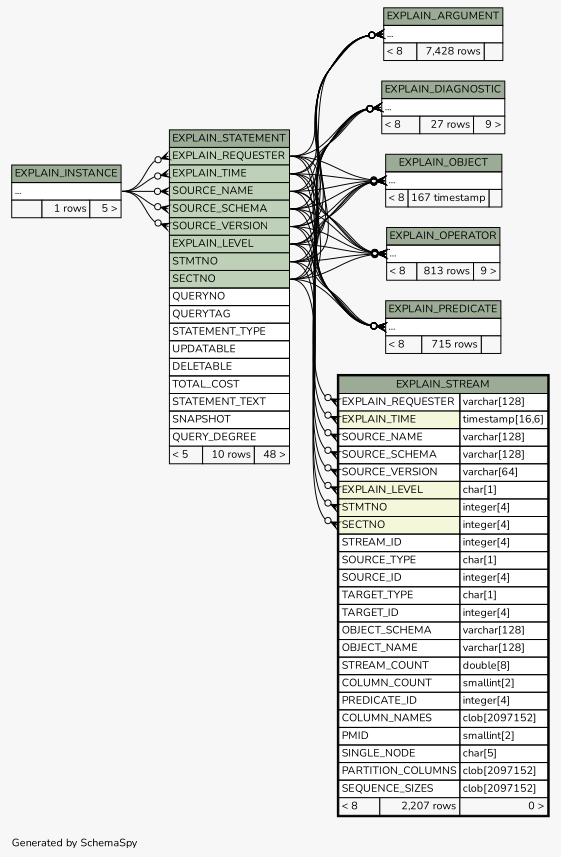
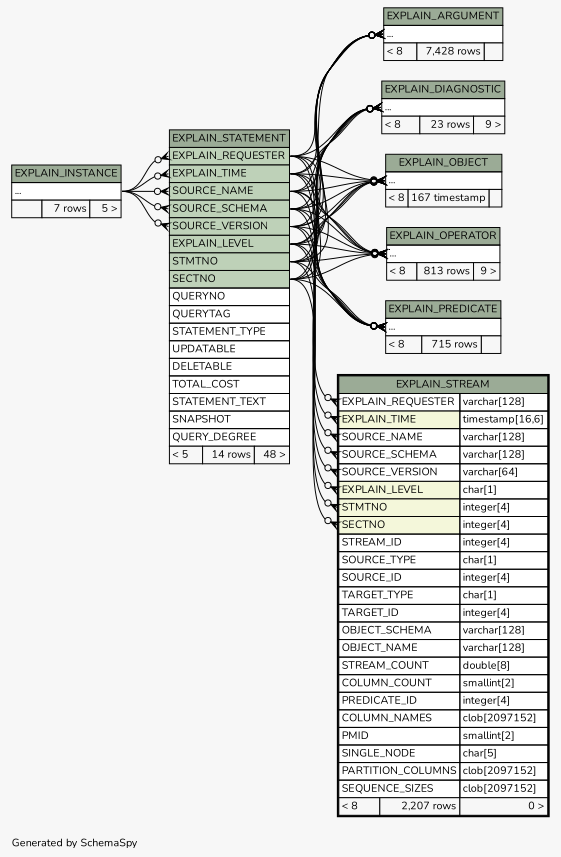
(451, 124) -> (451, 124)
(70, 208) -> (70, 208)
(231, 455) -> (231, 455)
